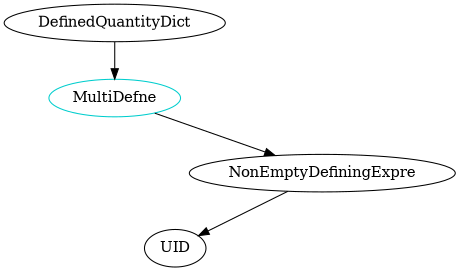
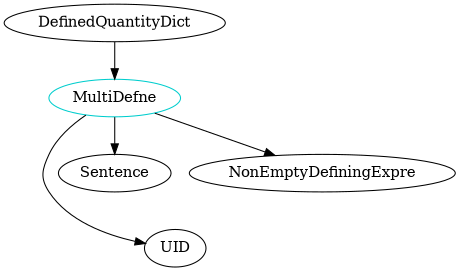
none -> (115, 173)
(248, 211) -> (51, 195)
